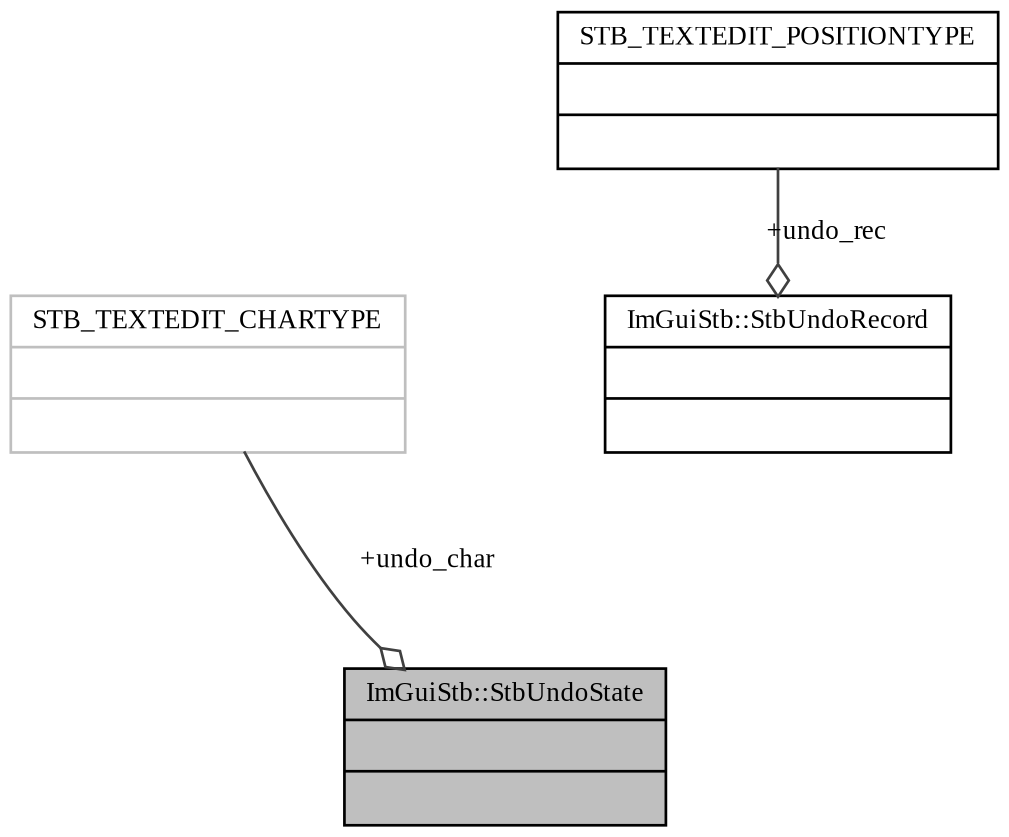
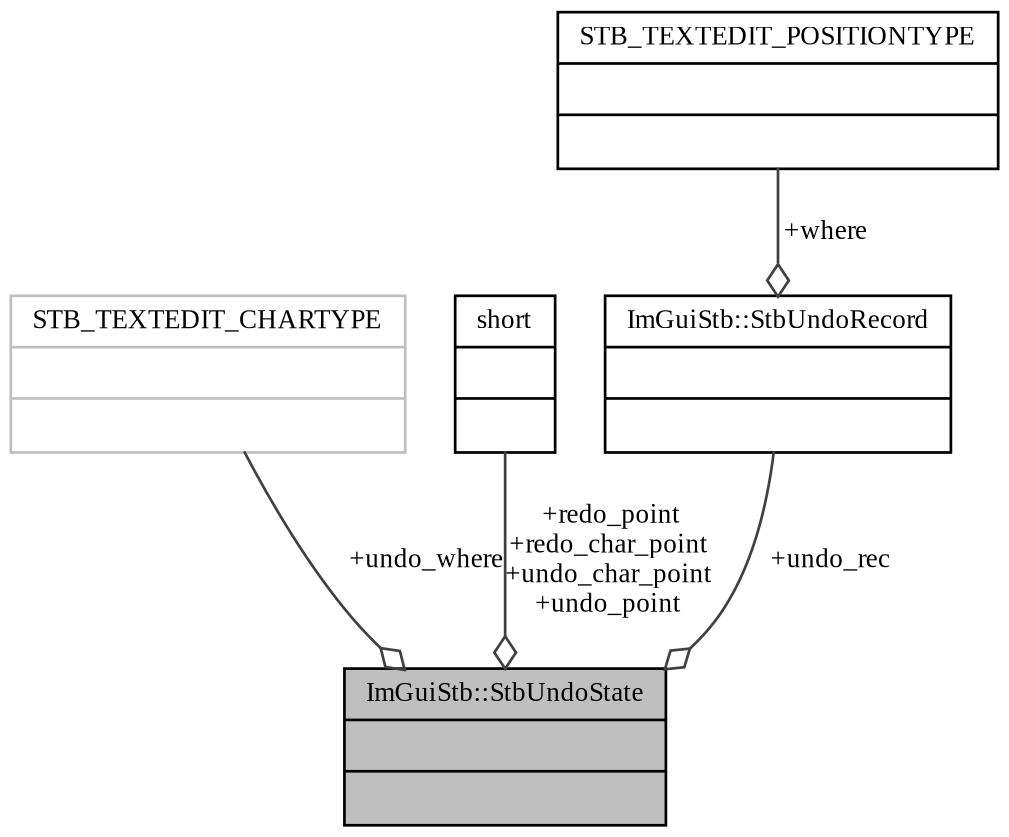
(824, 232) -> (824, 232)
none -> (505, 374)
none -> (749, 558)
(424, 561) -> (424, 561)
